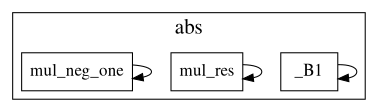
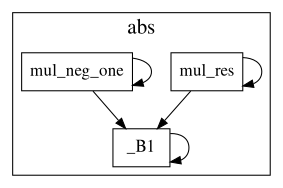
none -> (106, 106)
none -> (178, 106)
